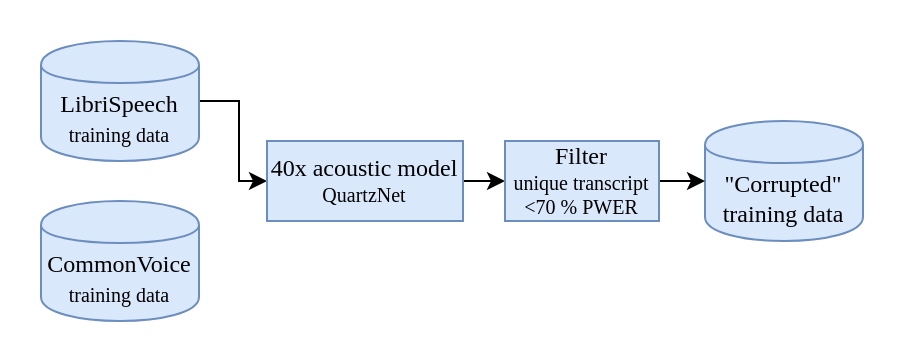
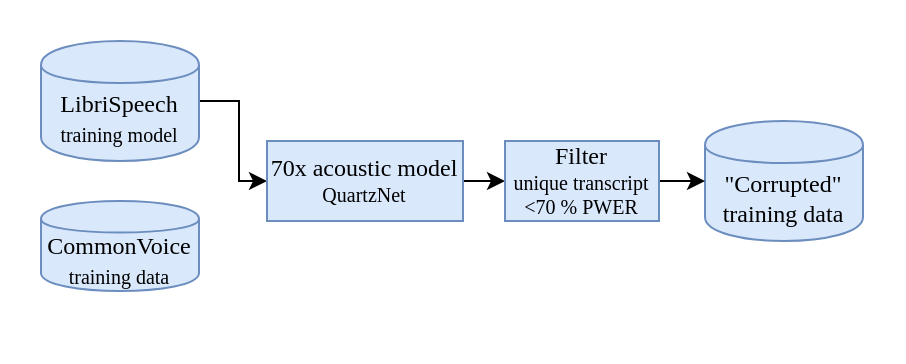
(120, 119) -> (120, 119)
(365, 181) -> (365, 181)
(120, 261) -> (120, 246)
